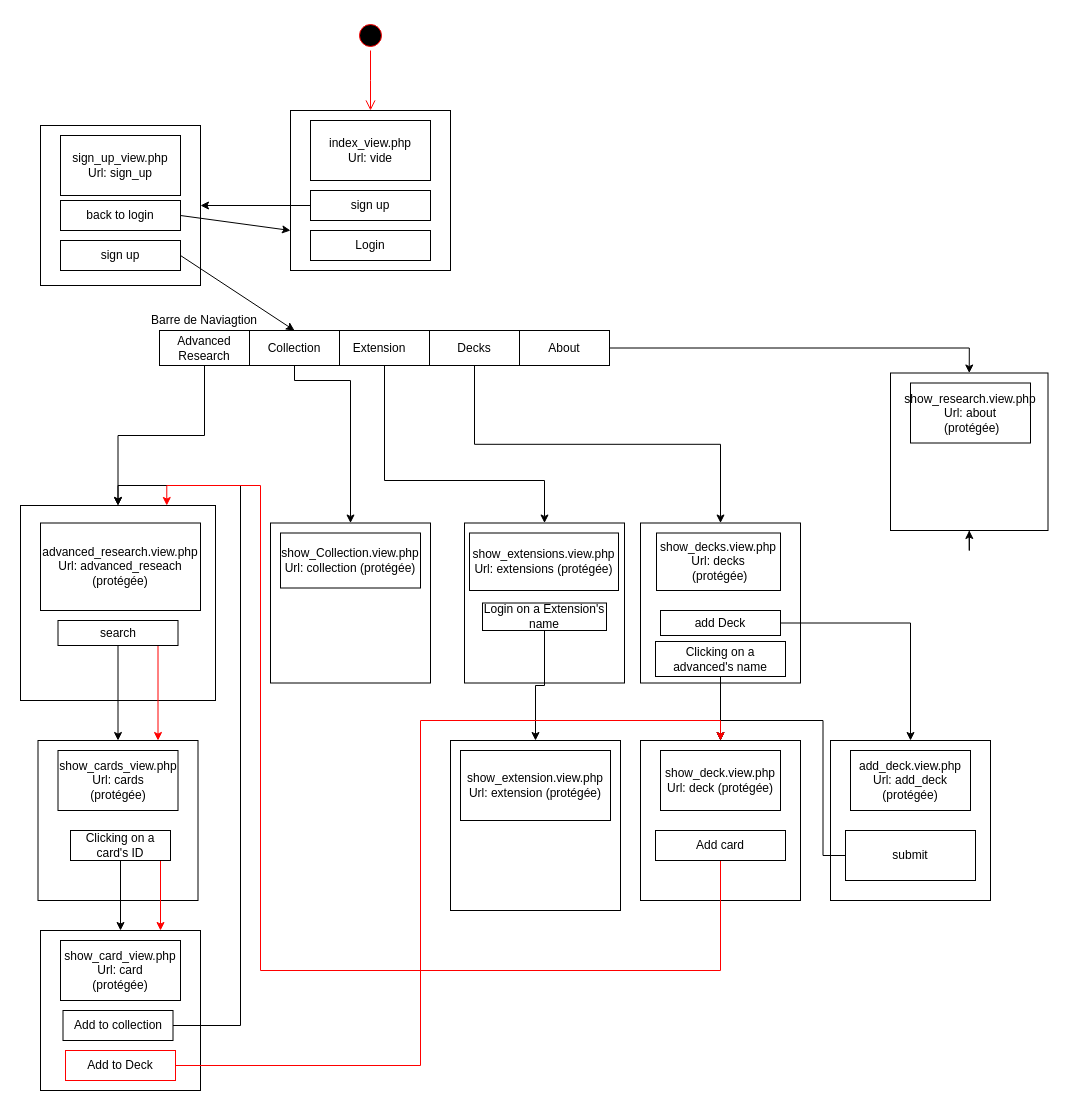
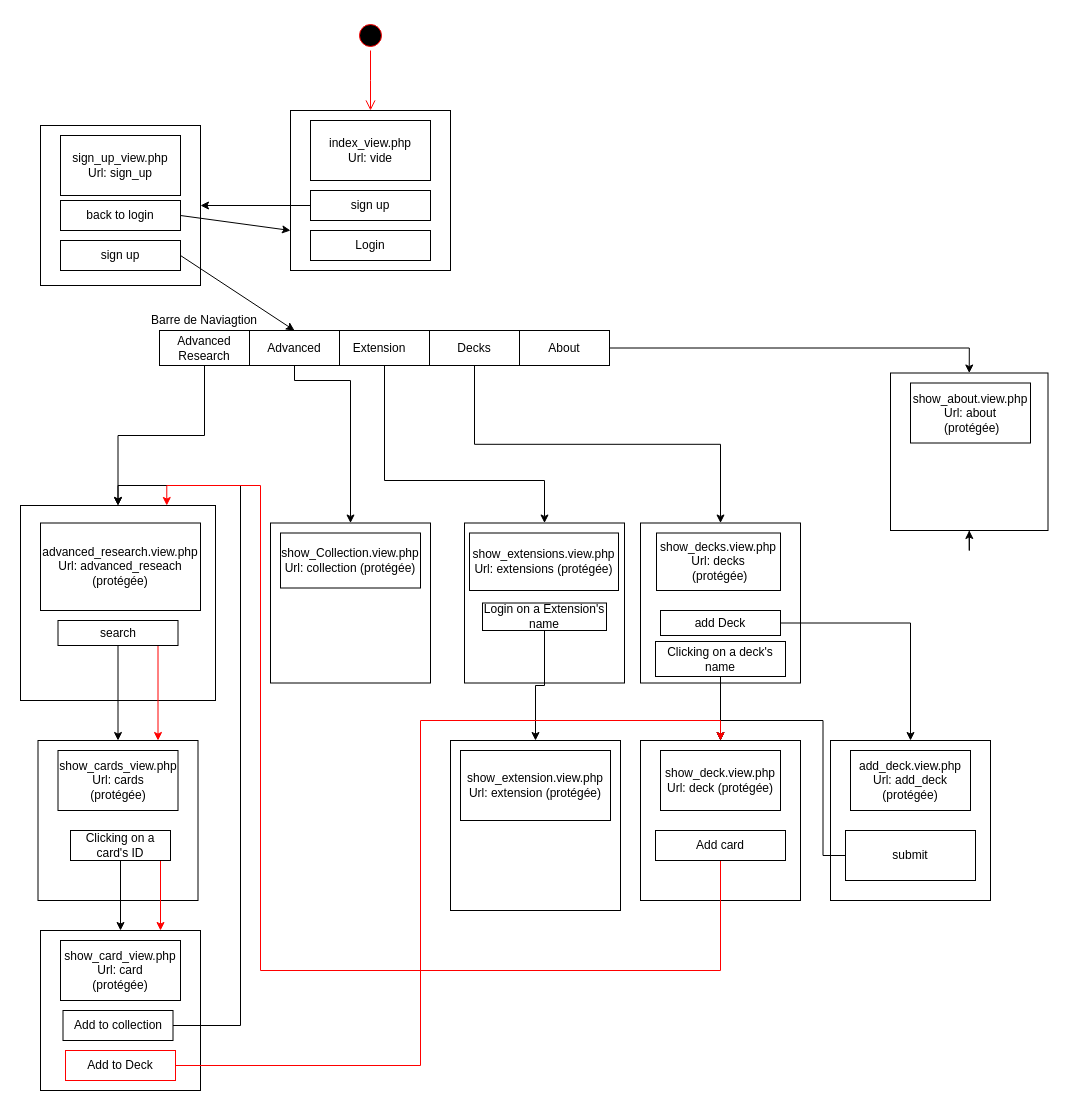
(295, 349) -> (295, 349)
(971, 414) -> (971, 414)
(721, 660) -> (721, 660)
